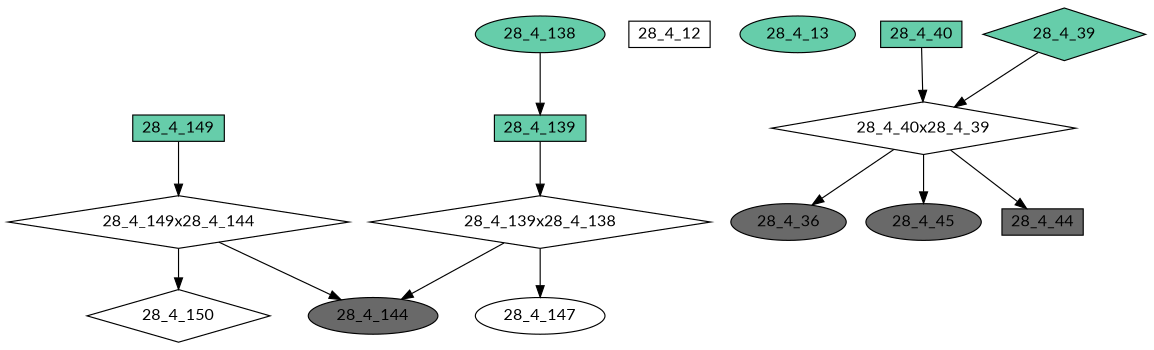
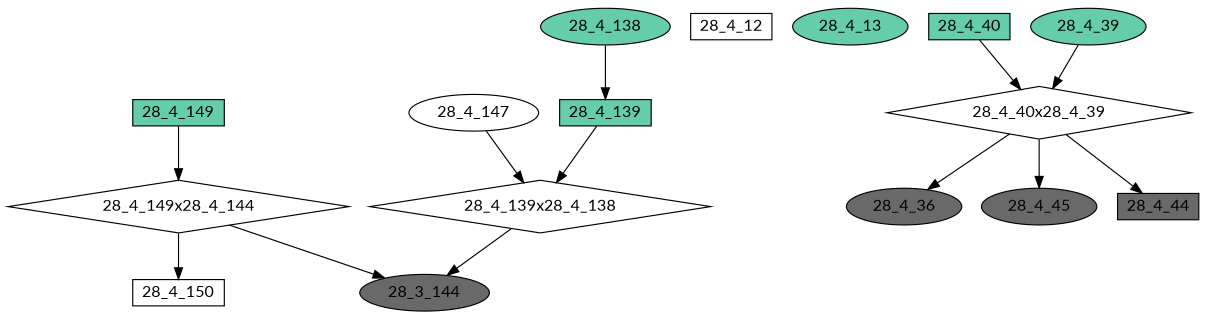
(1064, 34) -> (1088, 27)
(540, 267) -> (502, 152)
(179, 316) -> (179, 293)
(373, 316) -> (425, 293)
